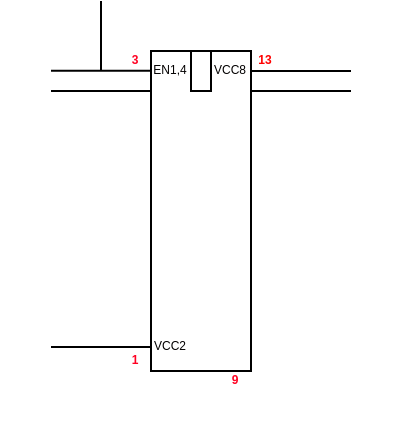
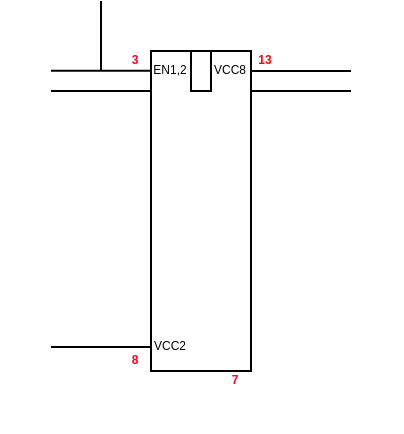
(171, 71) -> (171, 71)
(136, 361) -> (136, 361)
(236, 381) -> (236, 381)
